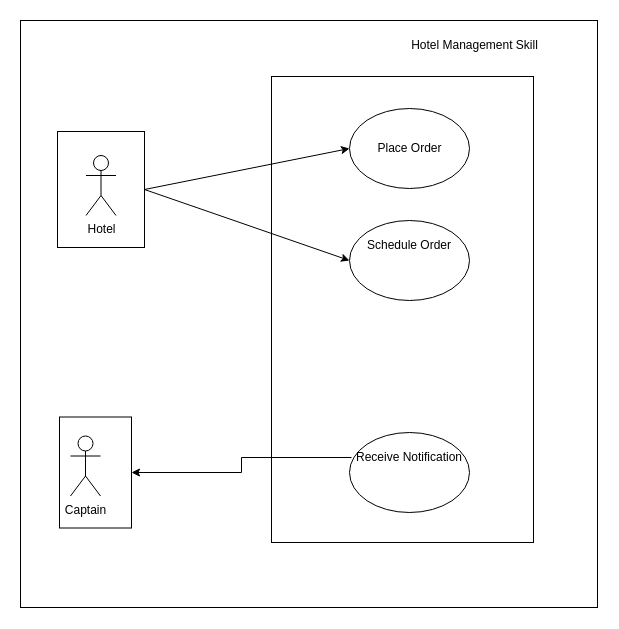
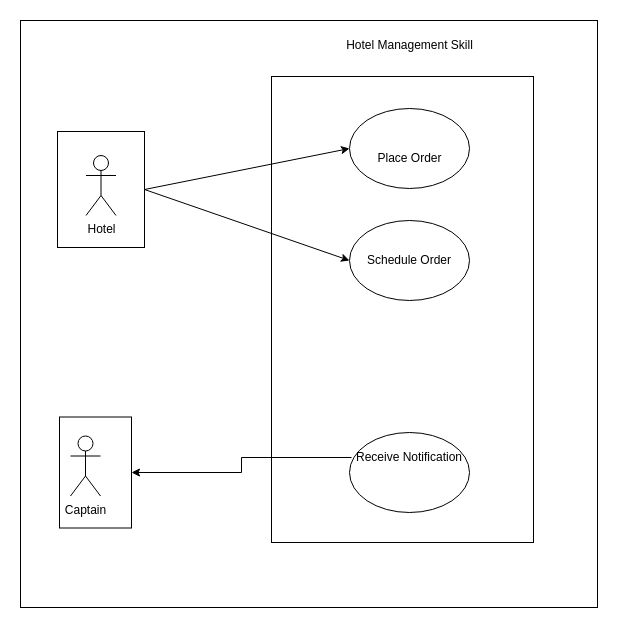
(475, 46) -> (410, 46)
(410, 149) -> (410, 159)
(410, 246) -> (410, 261)
